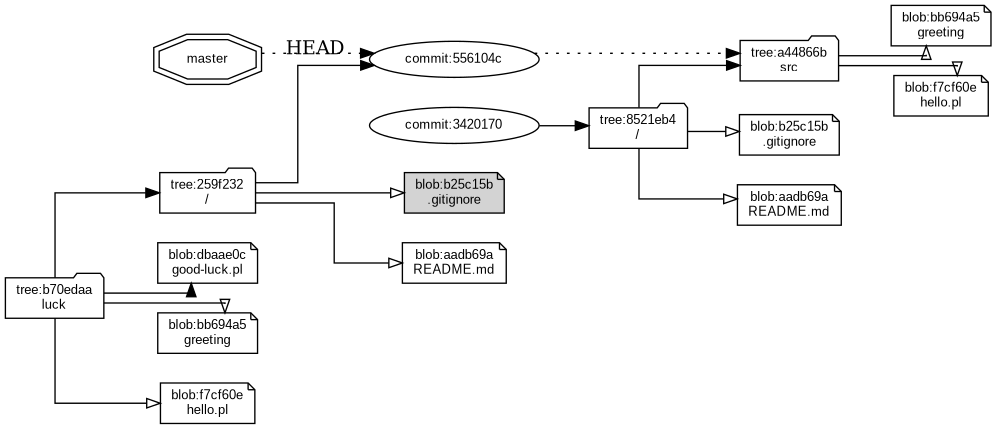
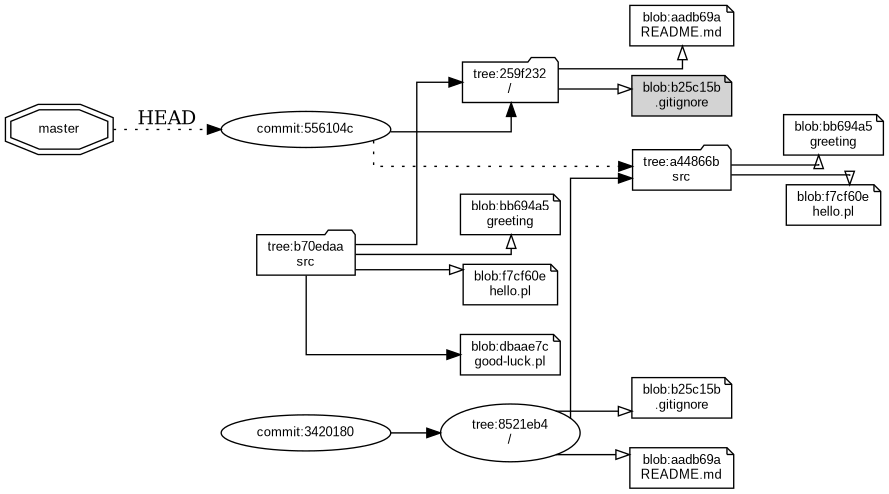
(298, 114) -> (459, 132)
(454, 125) -> (306, 433)
(638, 128) -> (510, 433)
(208, 263) -> (510, 355)
(55, 298) -> (306, 255)
